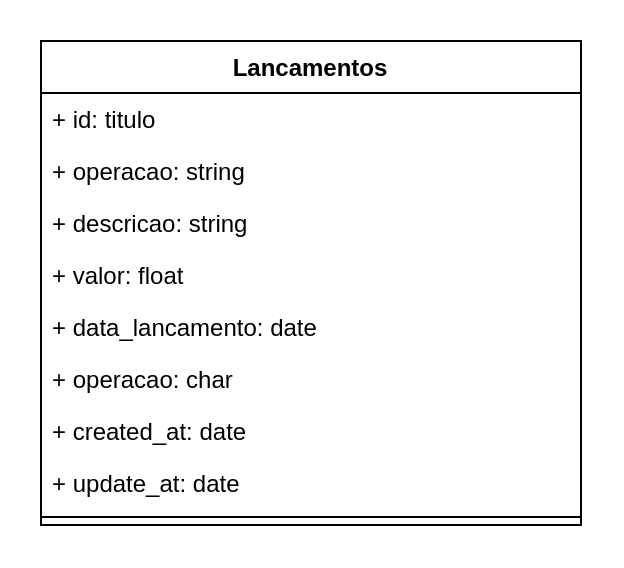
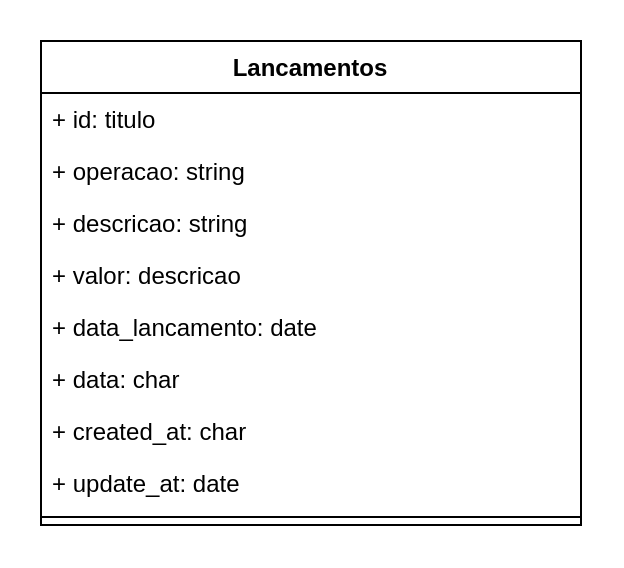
(130, 276) -> (157, 276)
(150, 380) -> (123, 380)
(164, 432) -> (164, 432)
